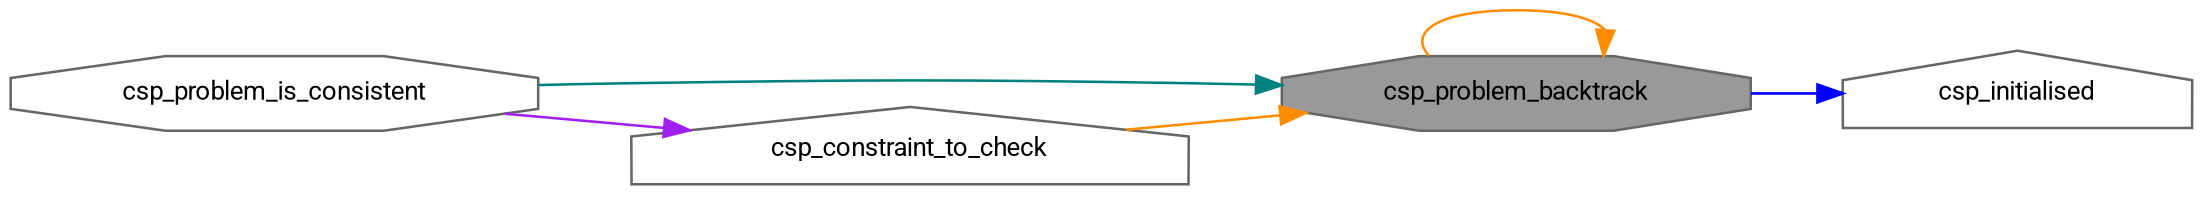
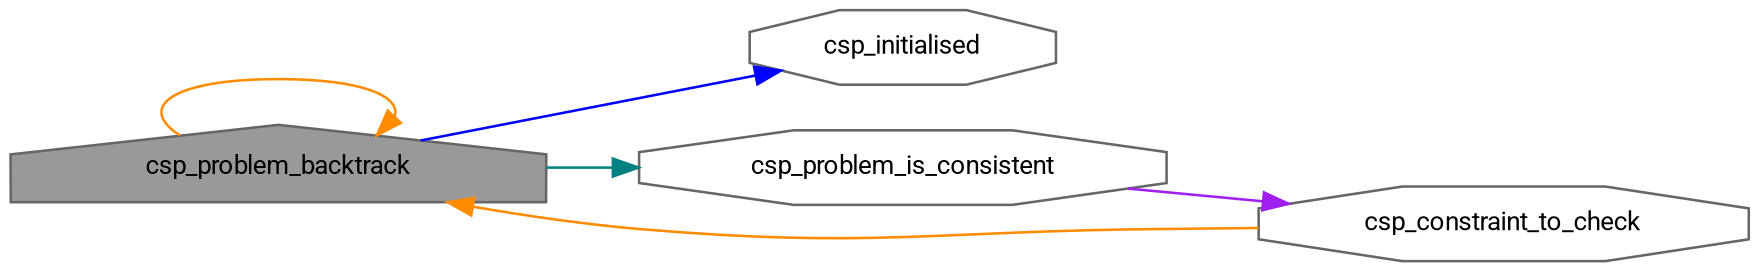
(897, 80) -> (579, 168)
(1516, 93) -> (278, 168)
(2017, 93) -> (903, 47)
(910, 150) -> (1504, 224)
